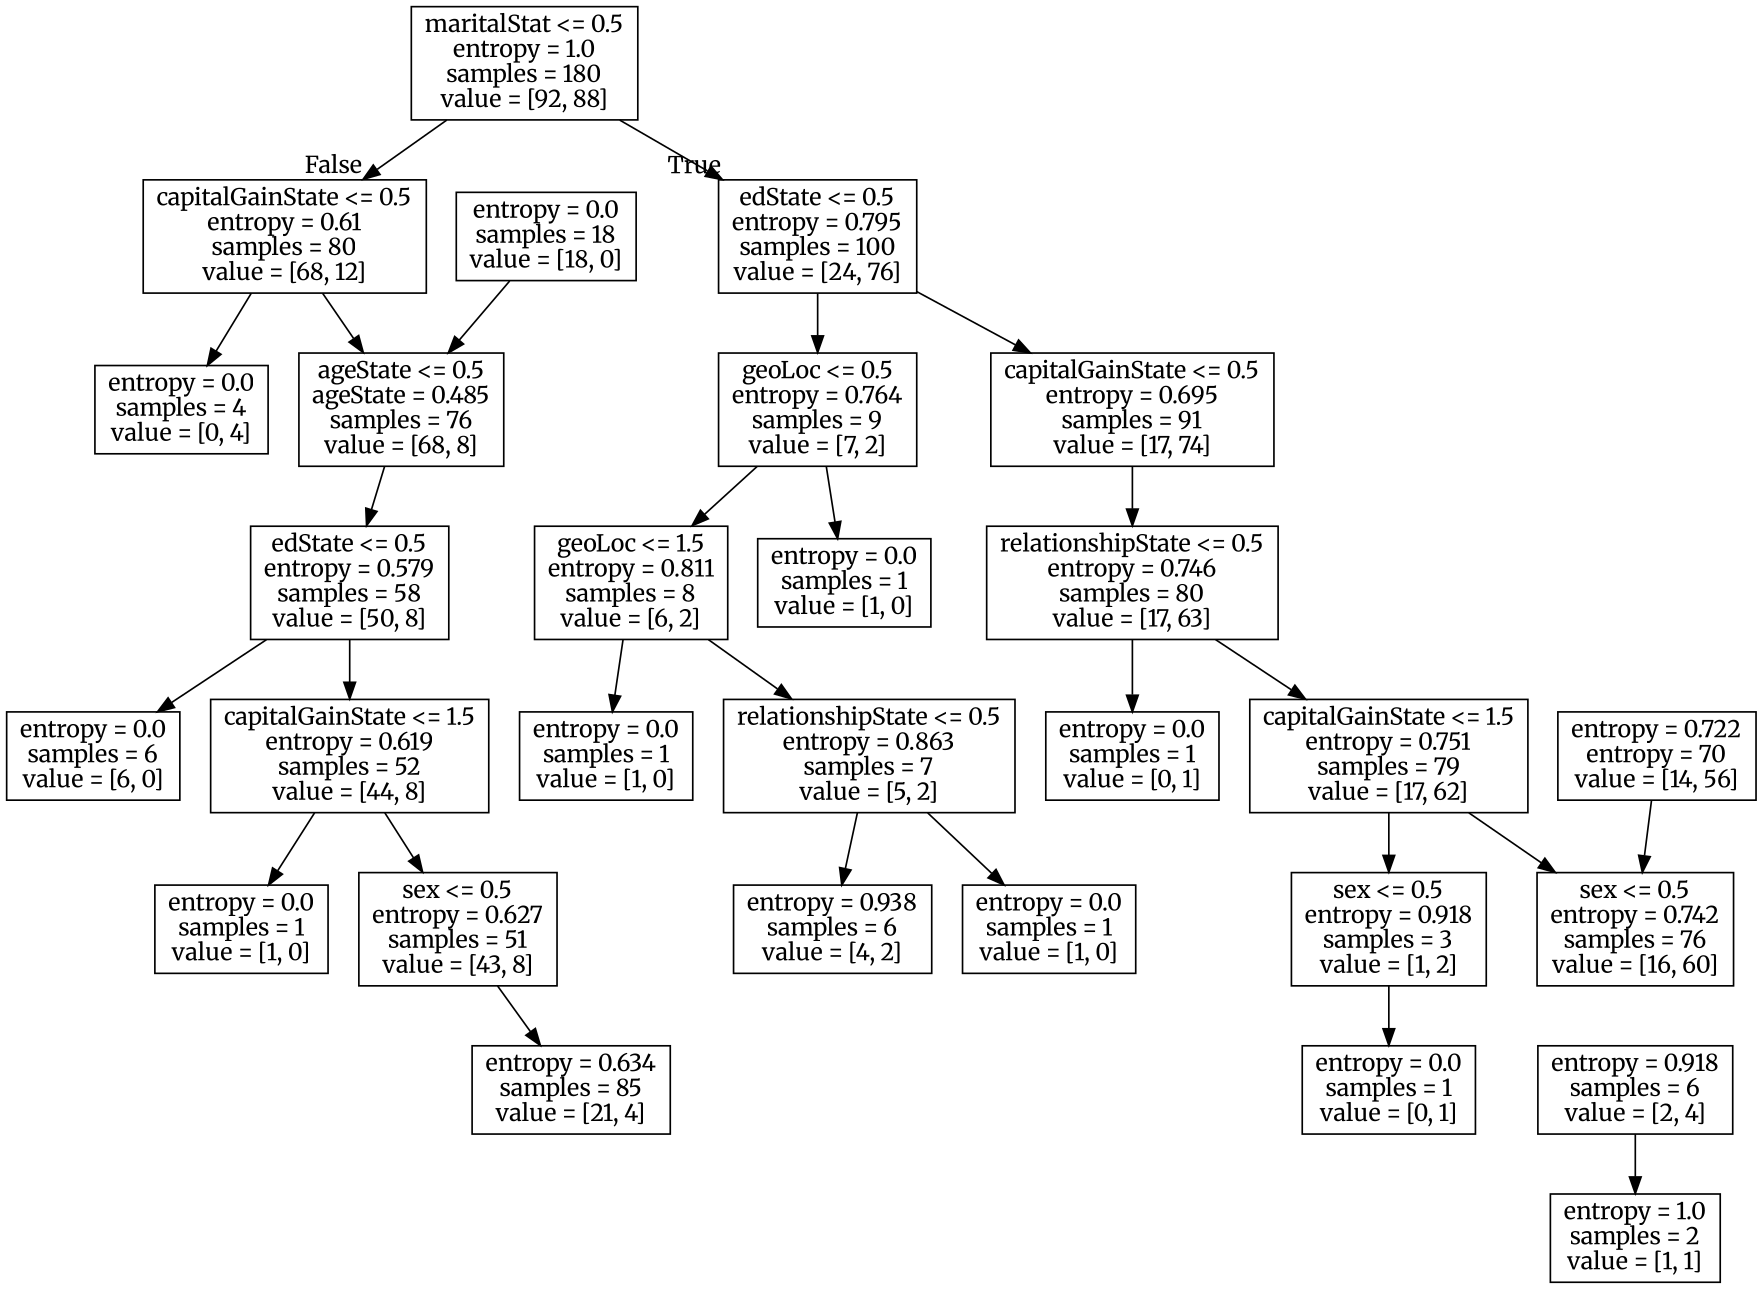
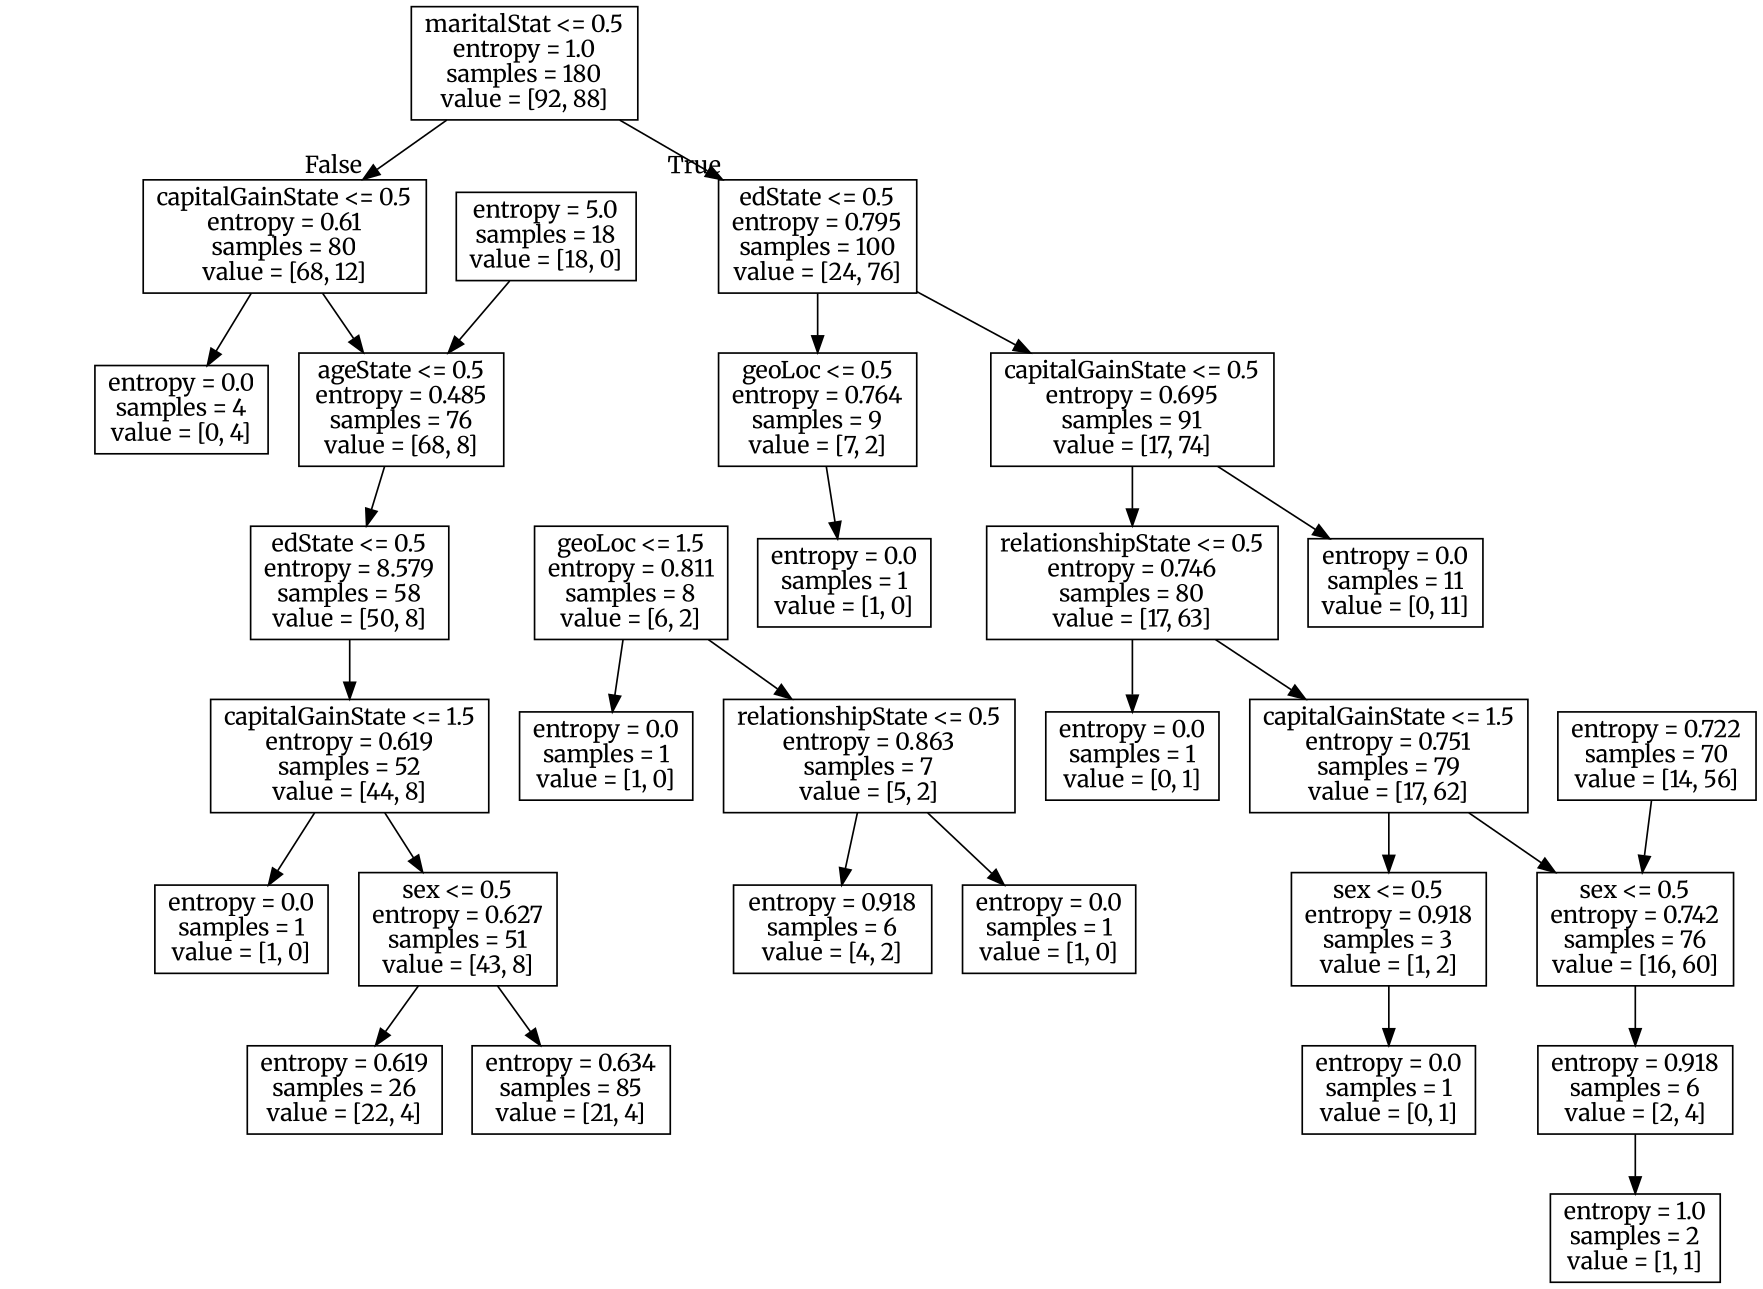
(546, 236) -> (546, 236)
(401, 410) -> (401, 410)
(731, 490) -> none
(350, 583) -> (350, 583)
none -> (1396, 583)
(93, 756) -> none
(1657, 756) -> (1657, 756)
(833, 929) -> (833, 929)
none -> (1635, 1007)
none -> (345, 1090)
